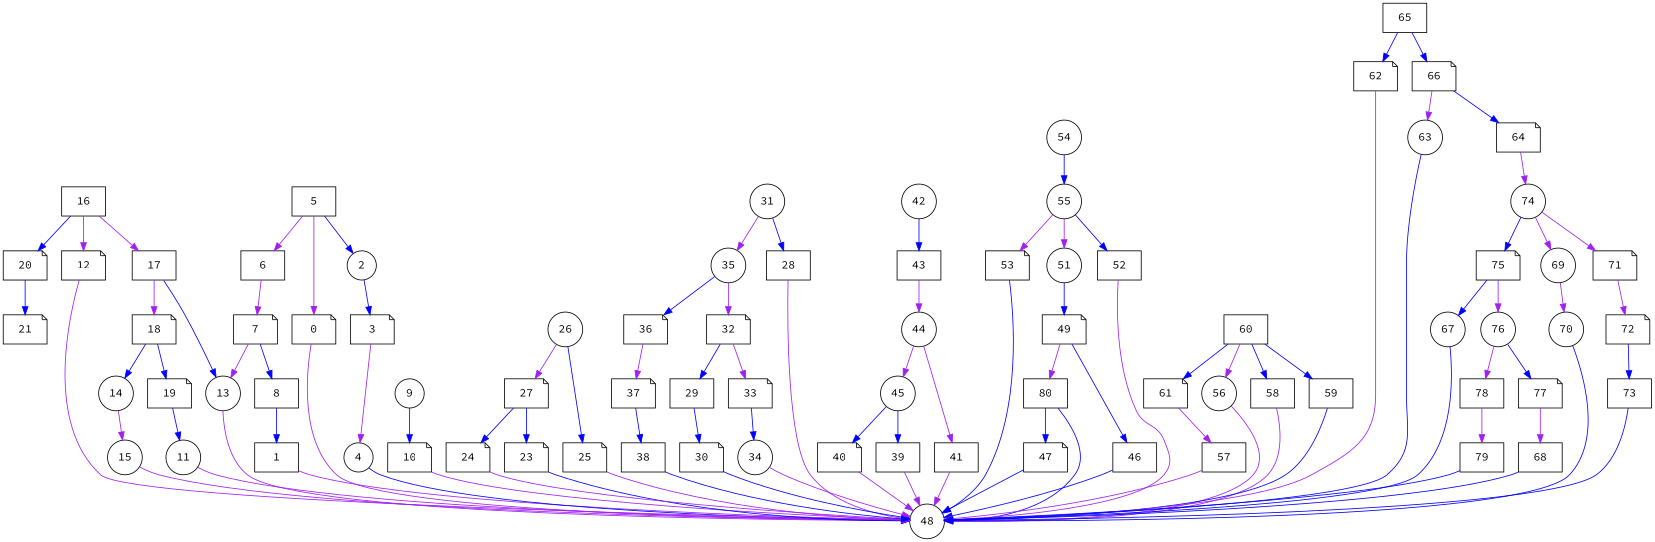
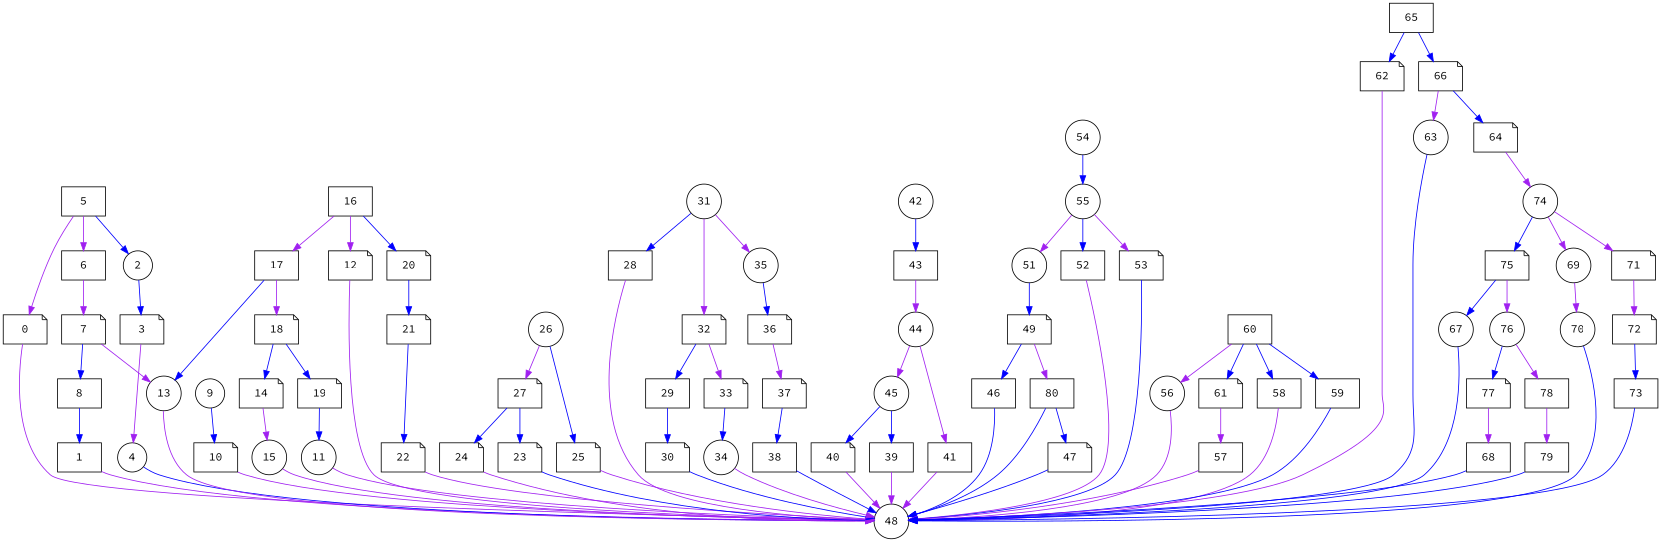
(728, 295) -> (704, 263)
(116, 393) -> (261, 393)
none -> (403, 457)
